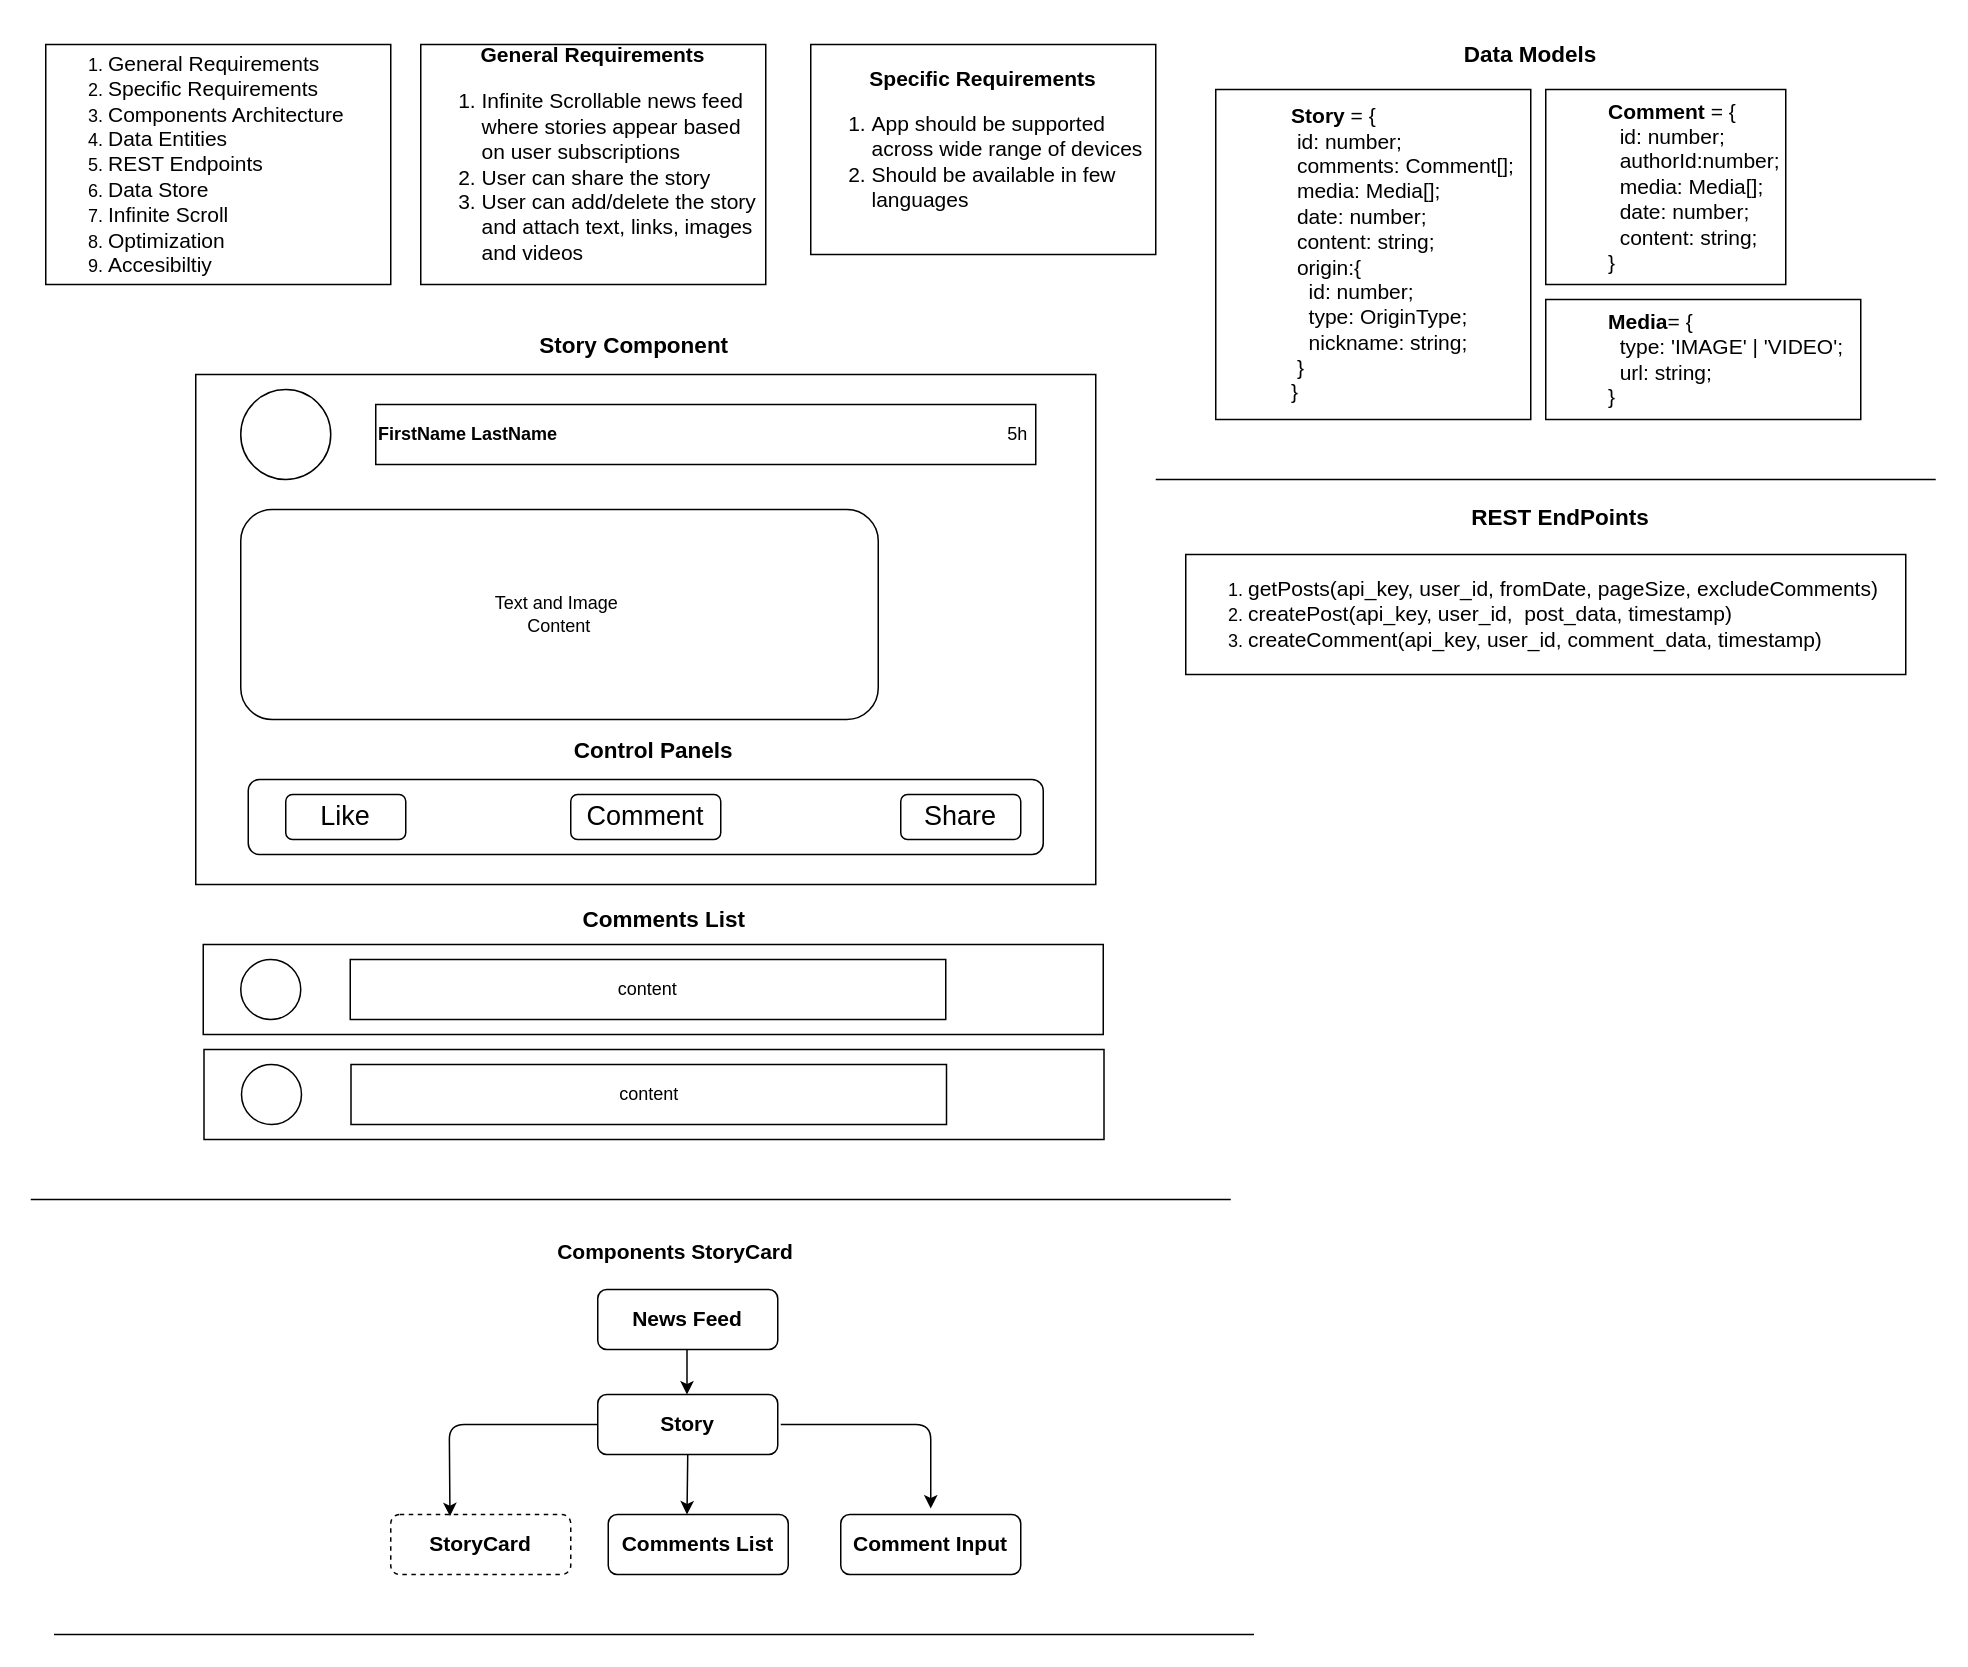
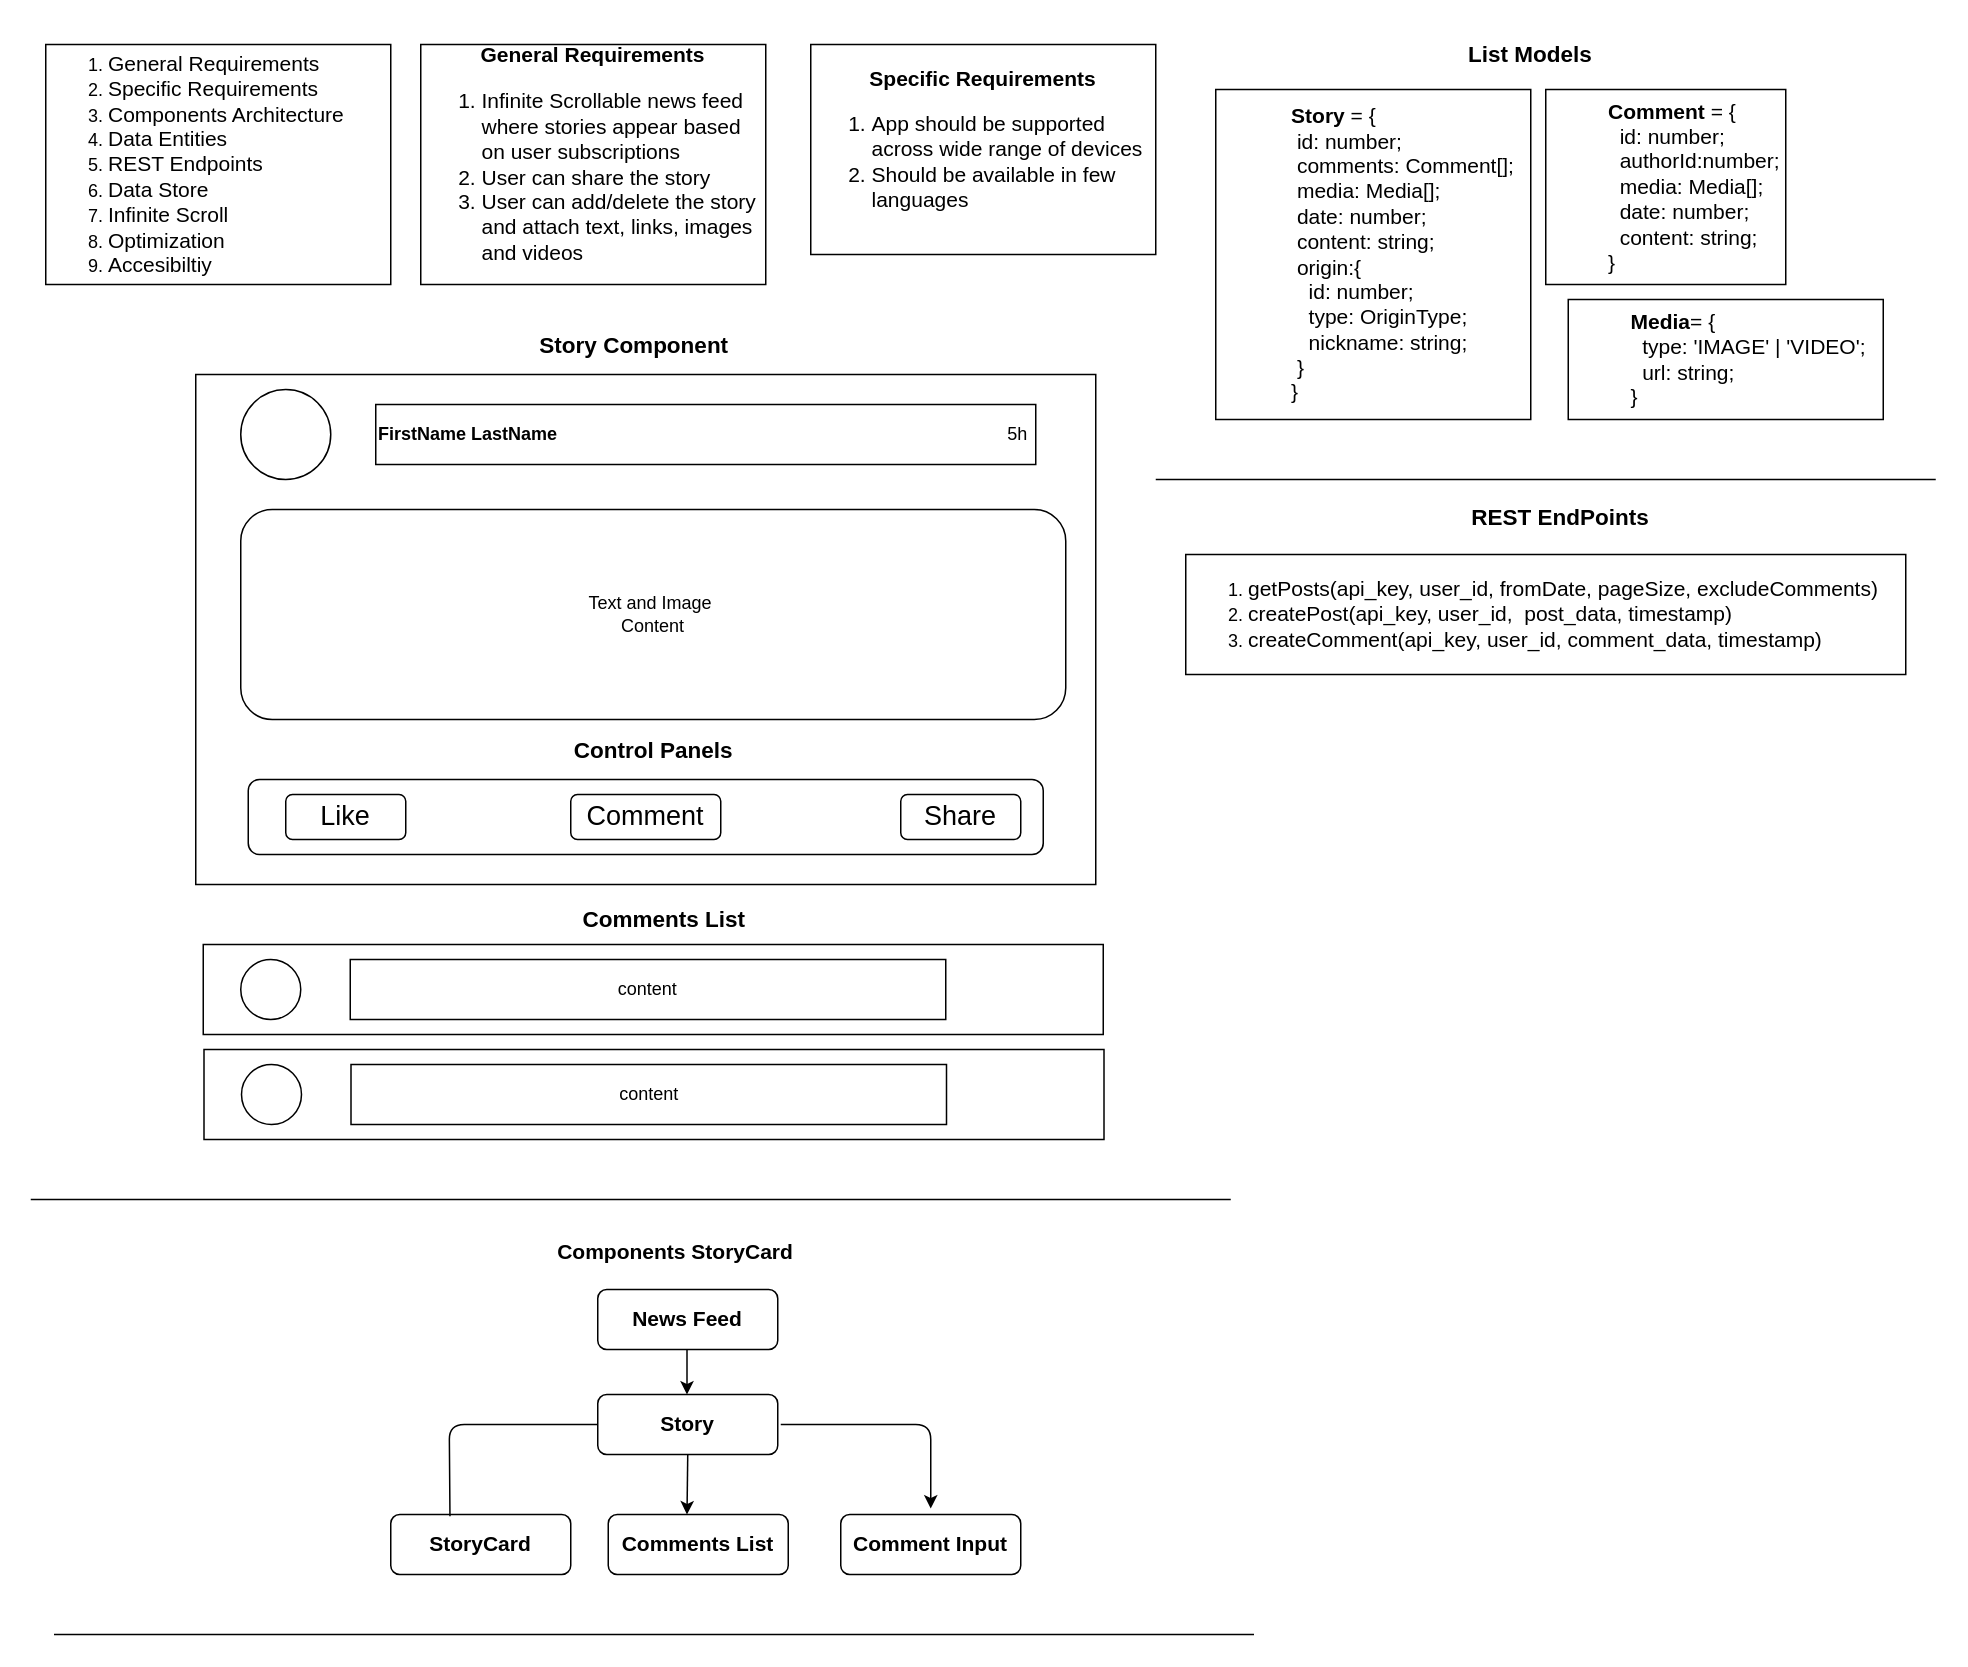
(1531, 53) -> (1531, 53)
(1703, 359) -> (1726, 359)
(560, 614) -> (653, 614)
(450, 1504) -> (450, 1509)
(481, 1544) -> (481, 1544)
